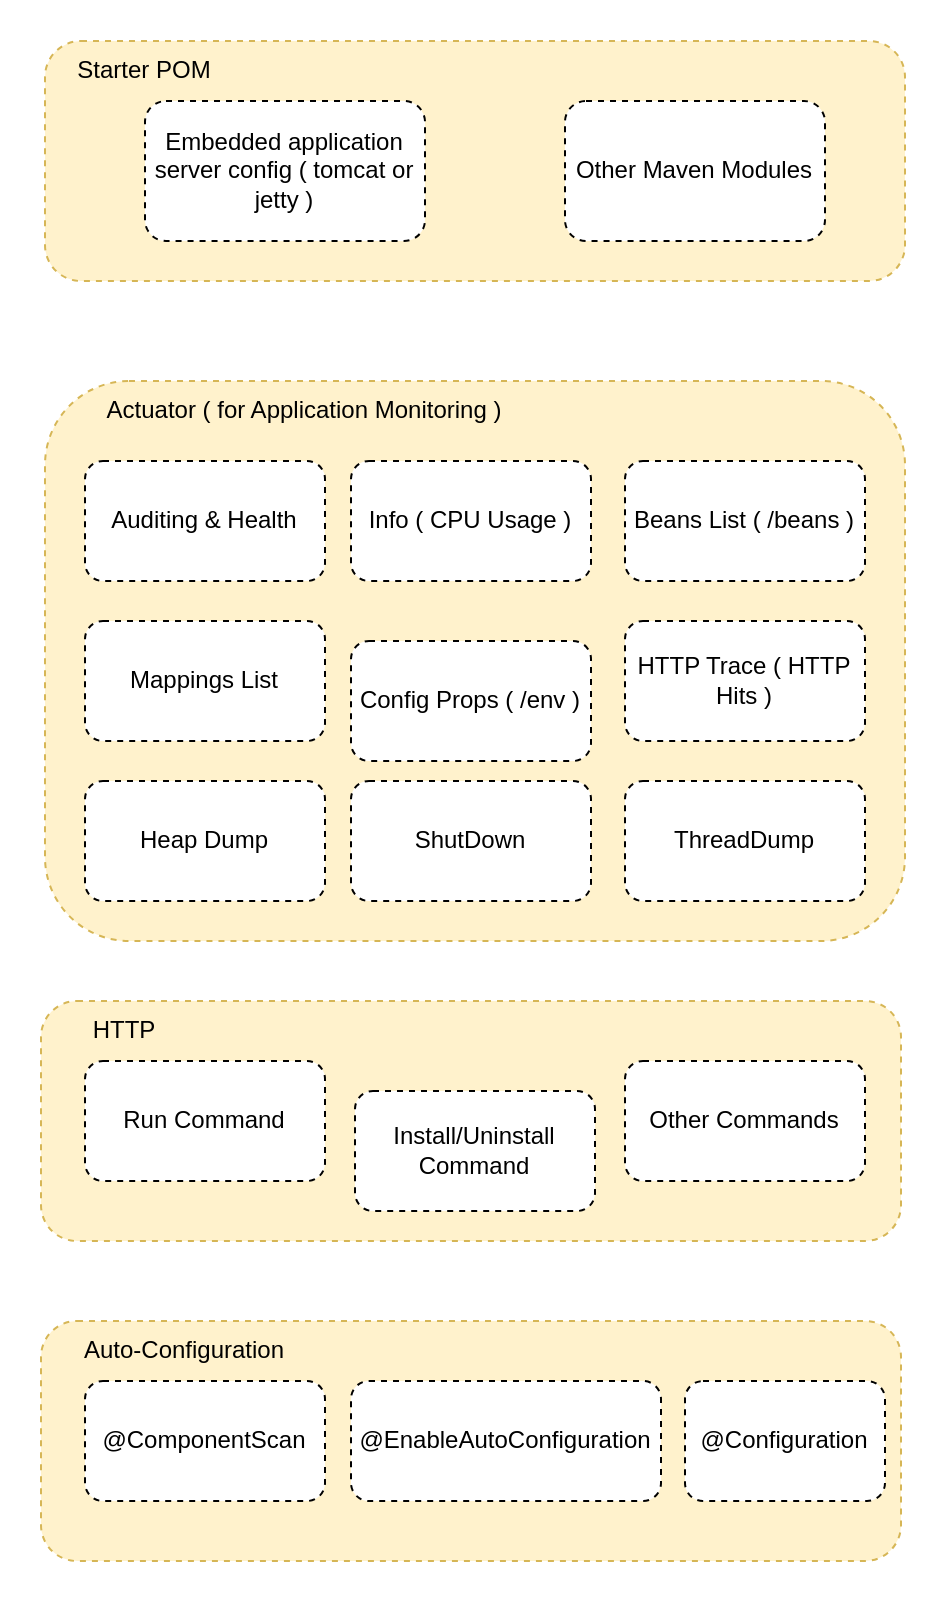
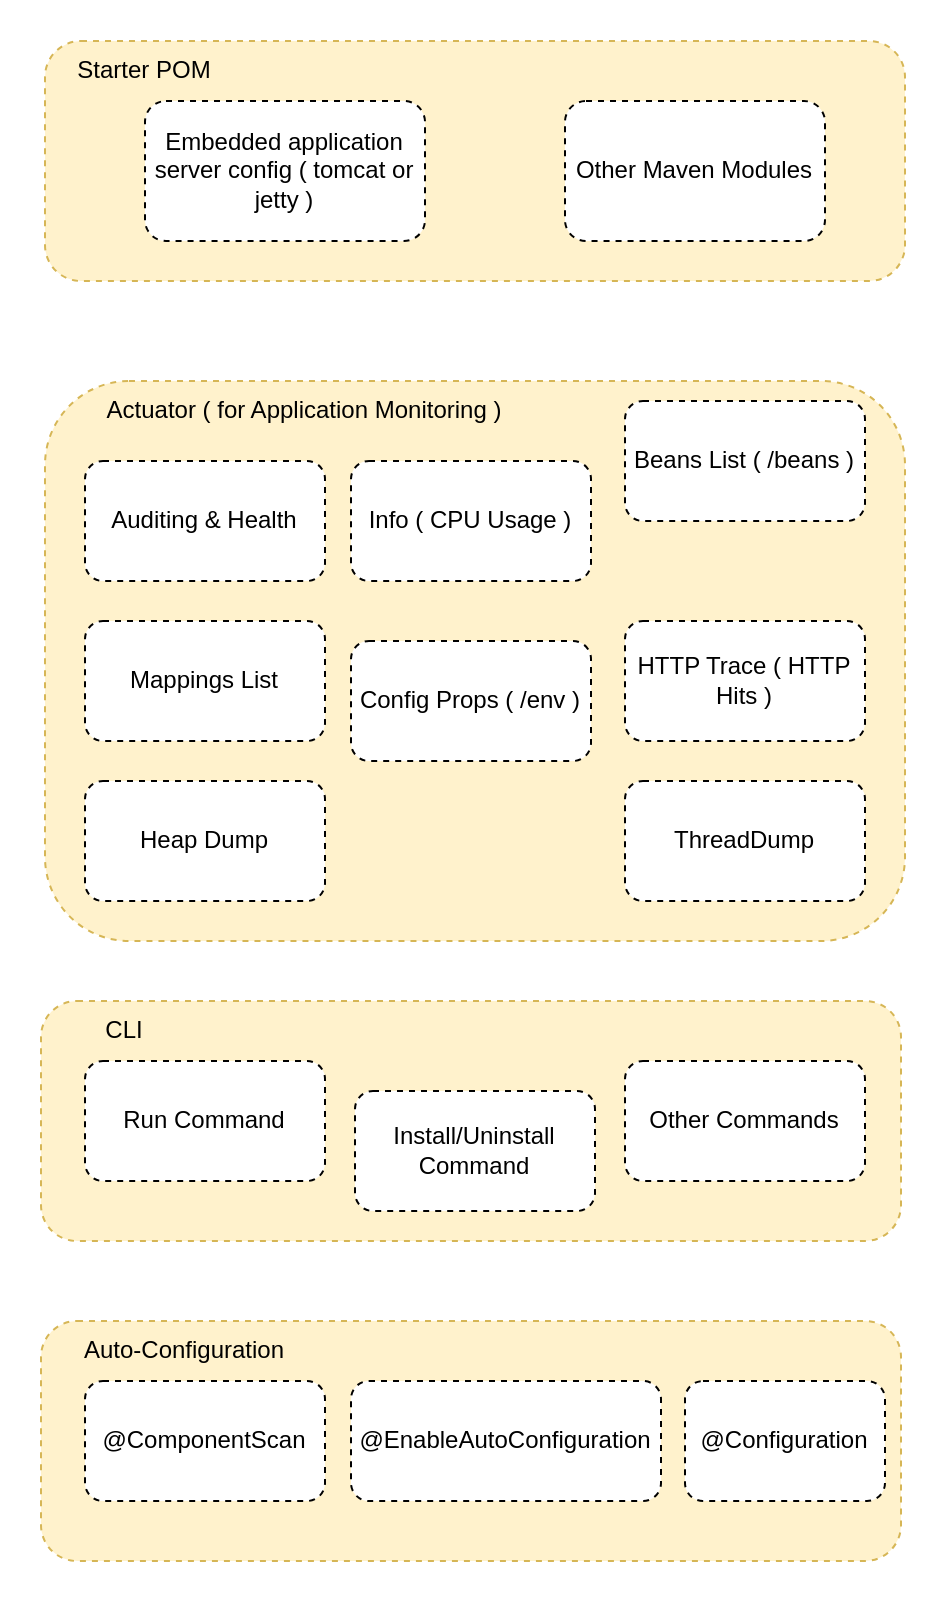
(745, 521) -> (745, 461)
(471, 841) -> none
(125, 1031) -> (125, 1031)
